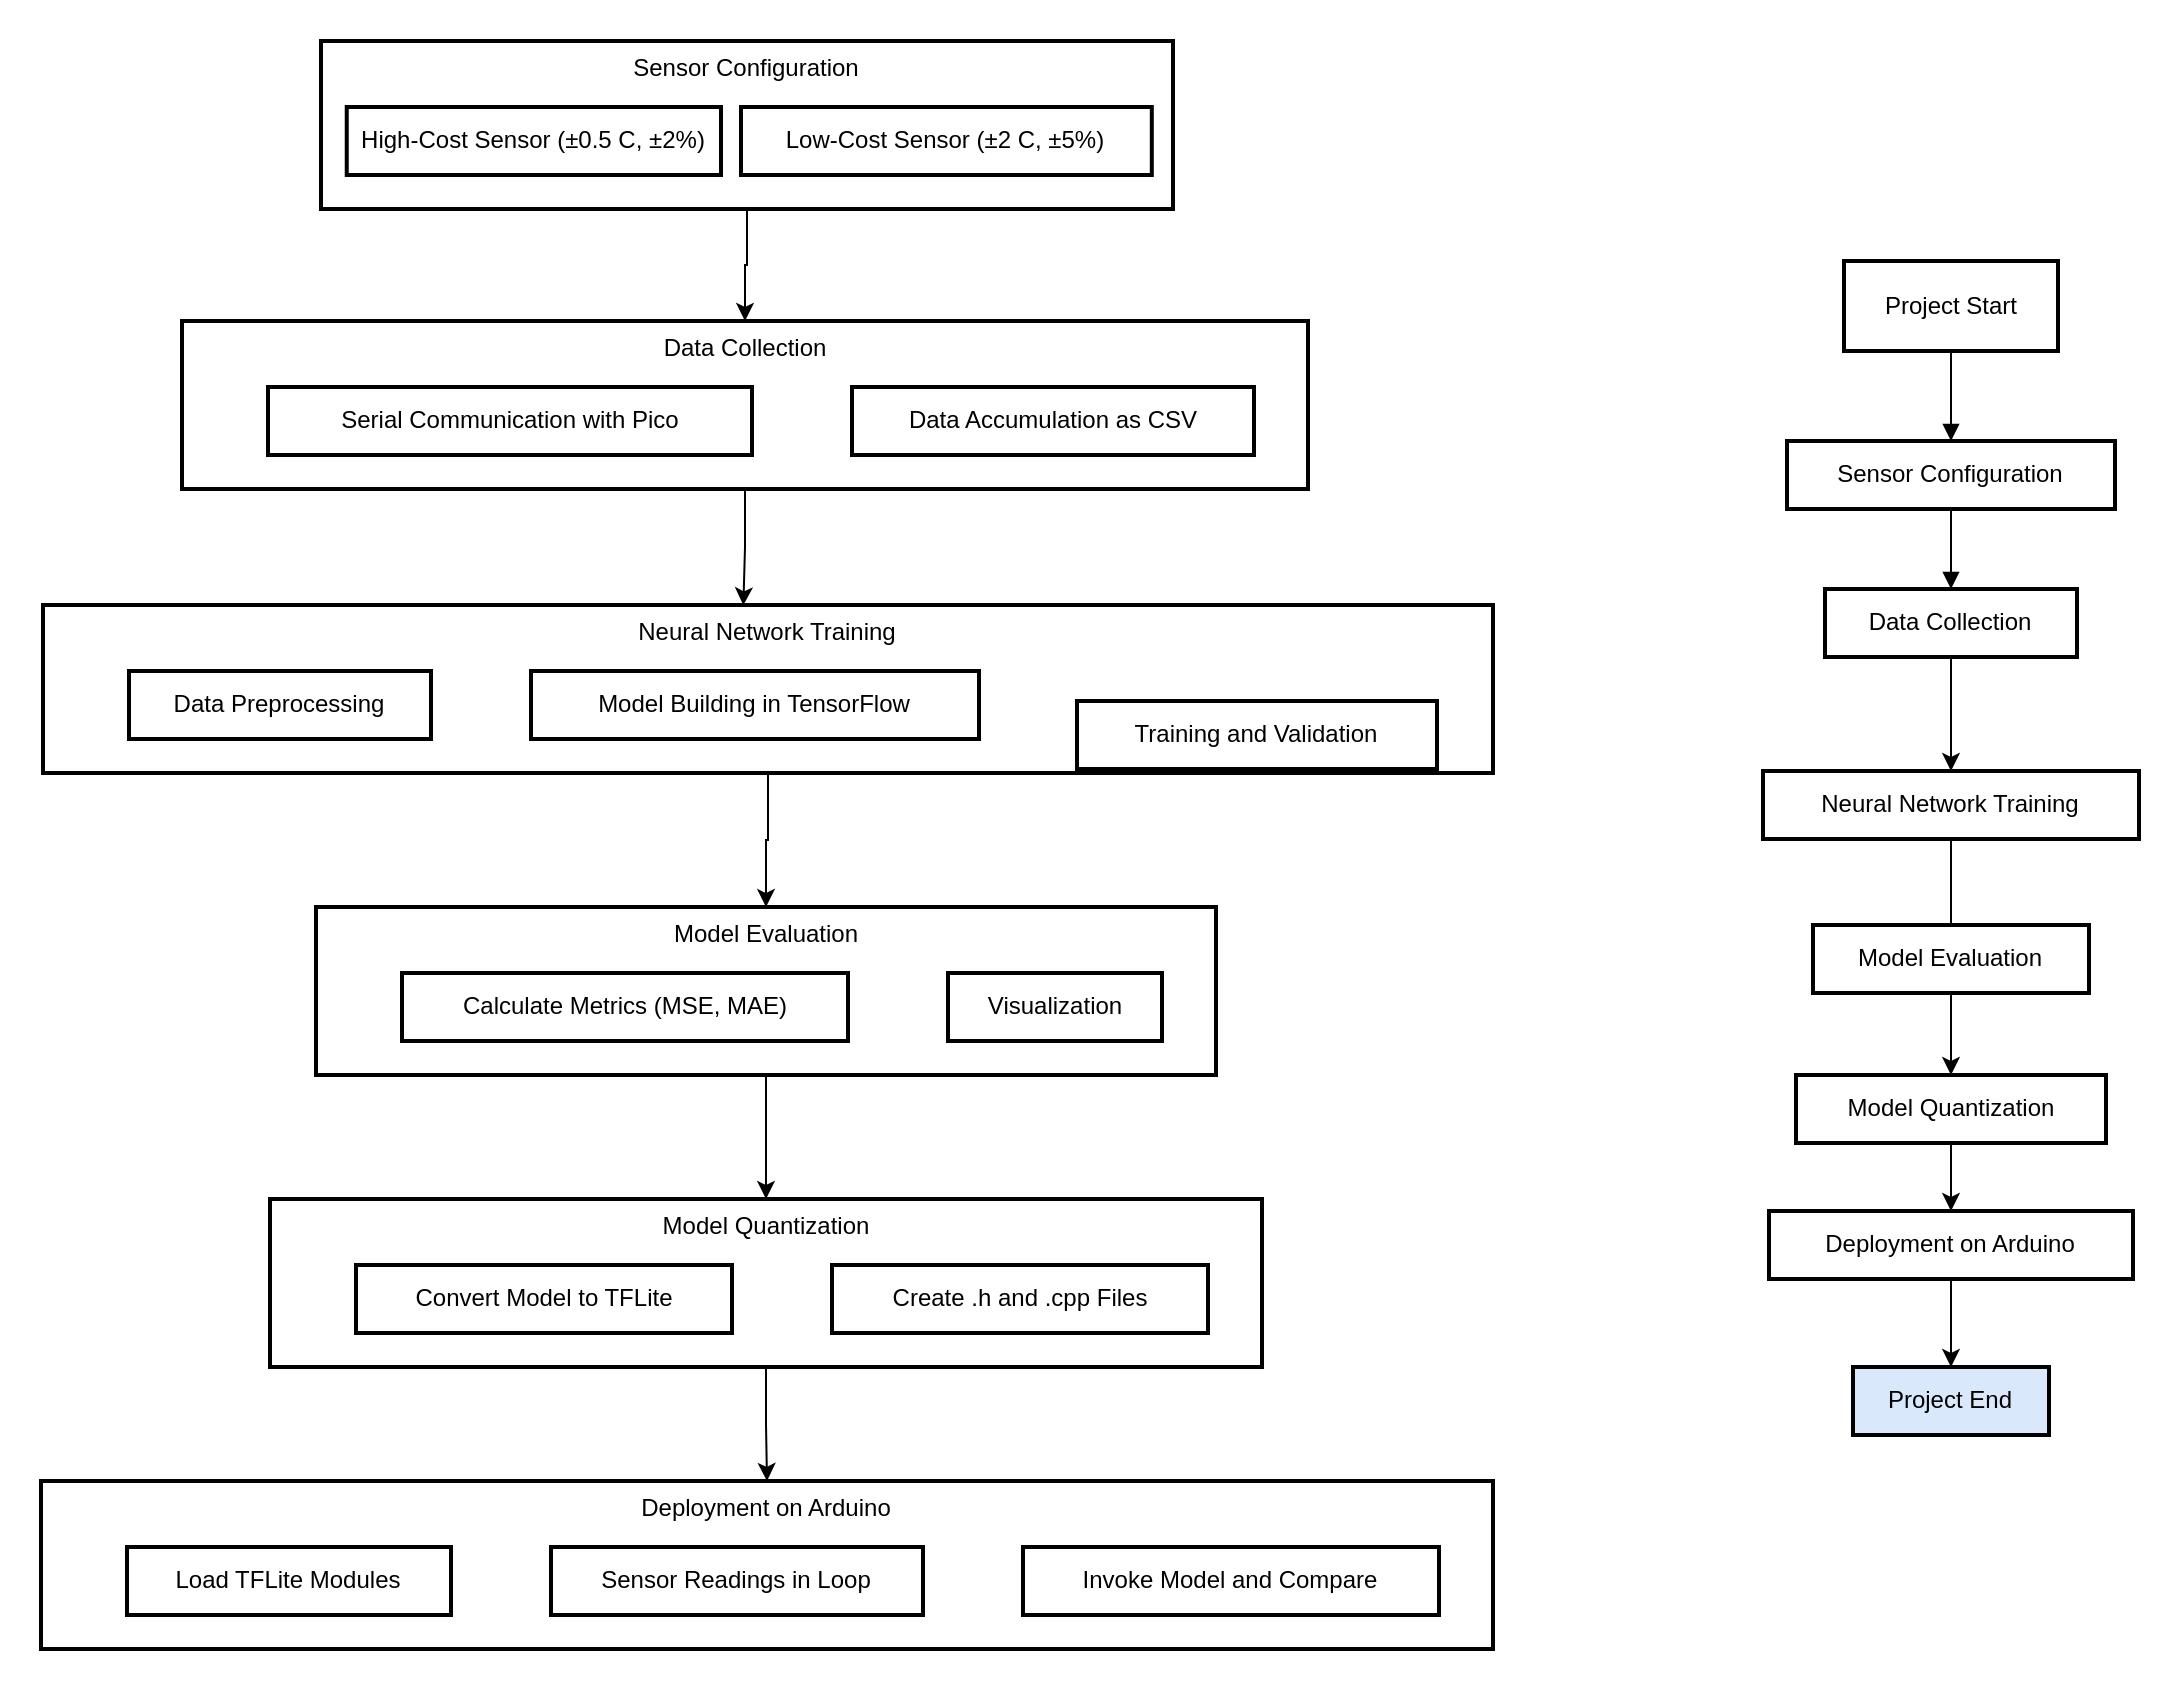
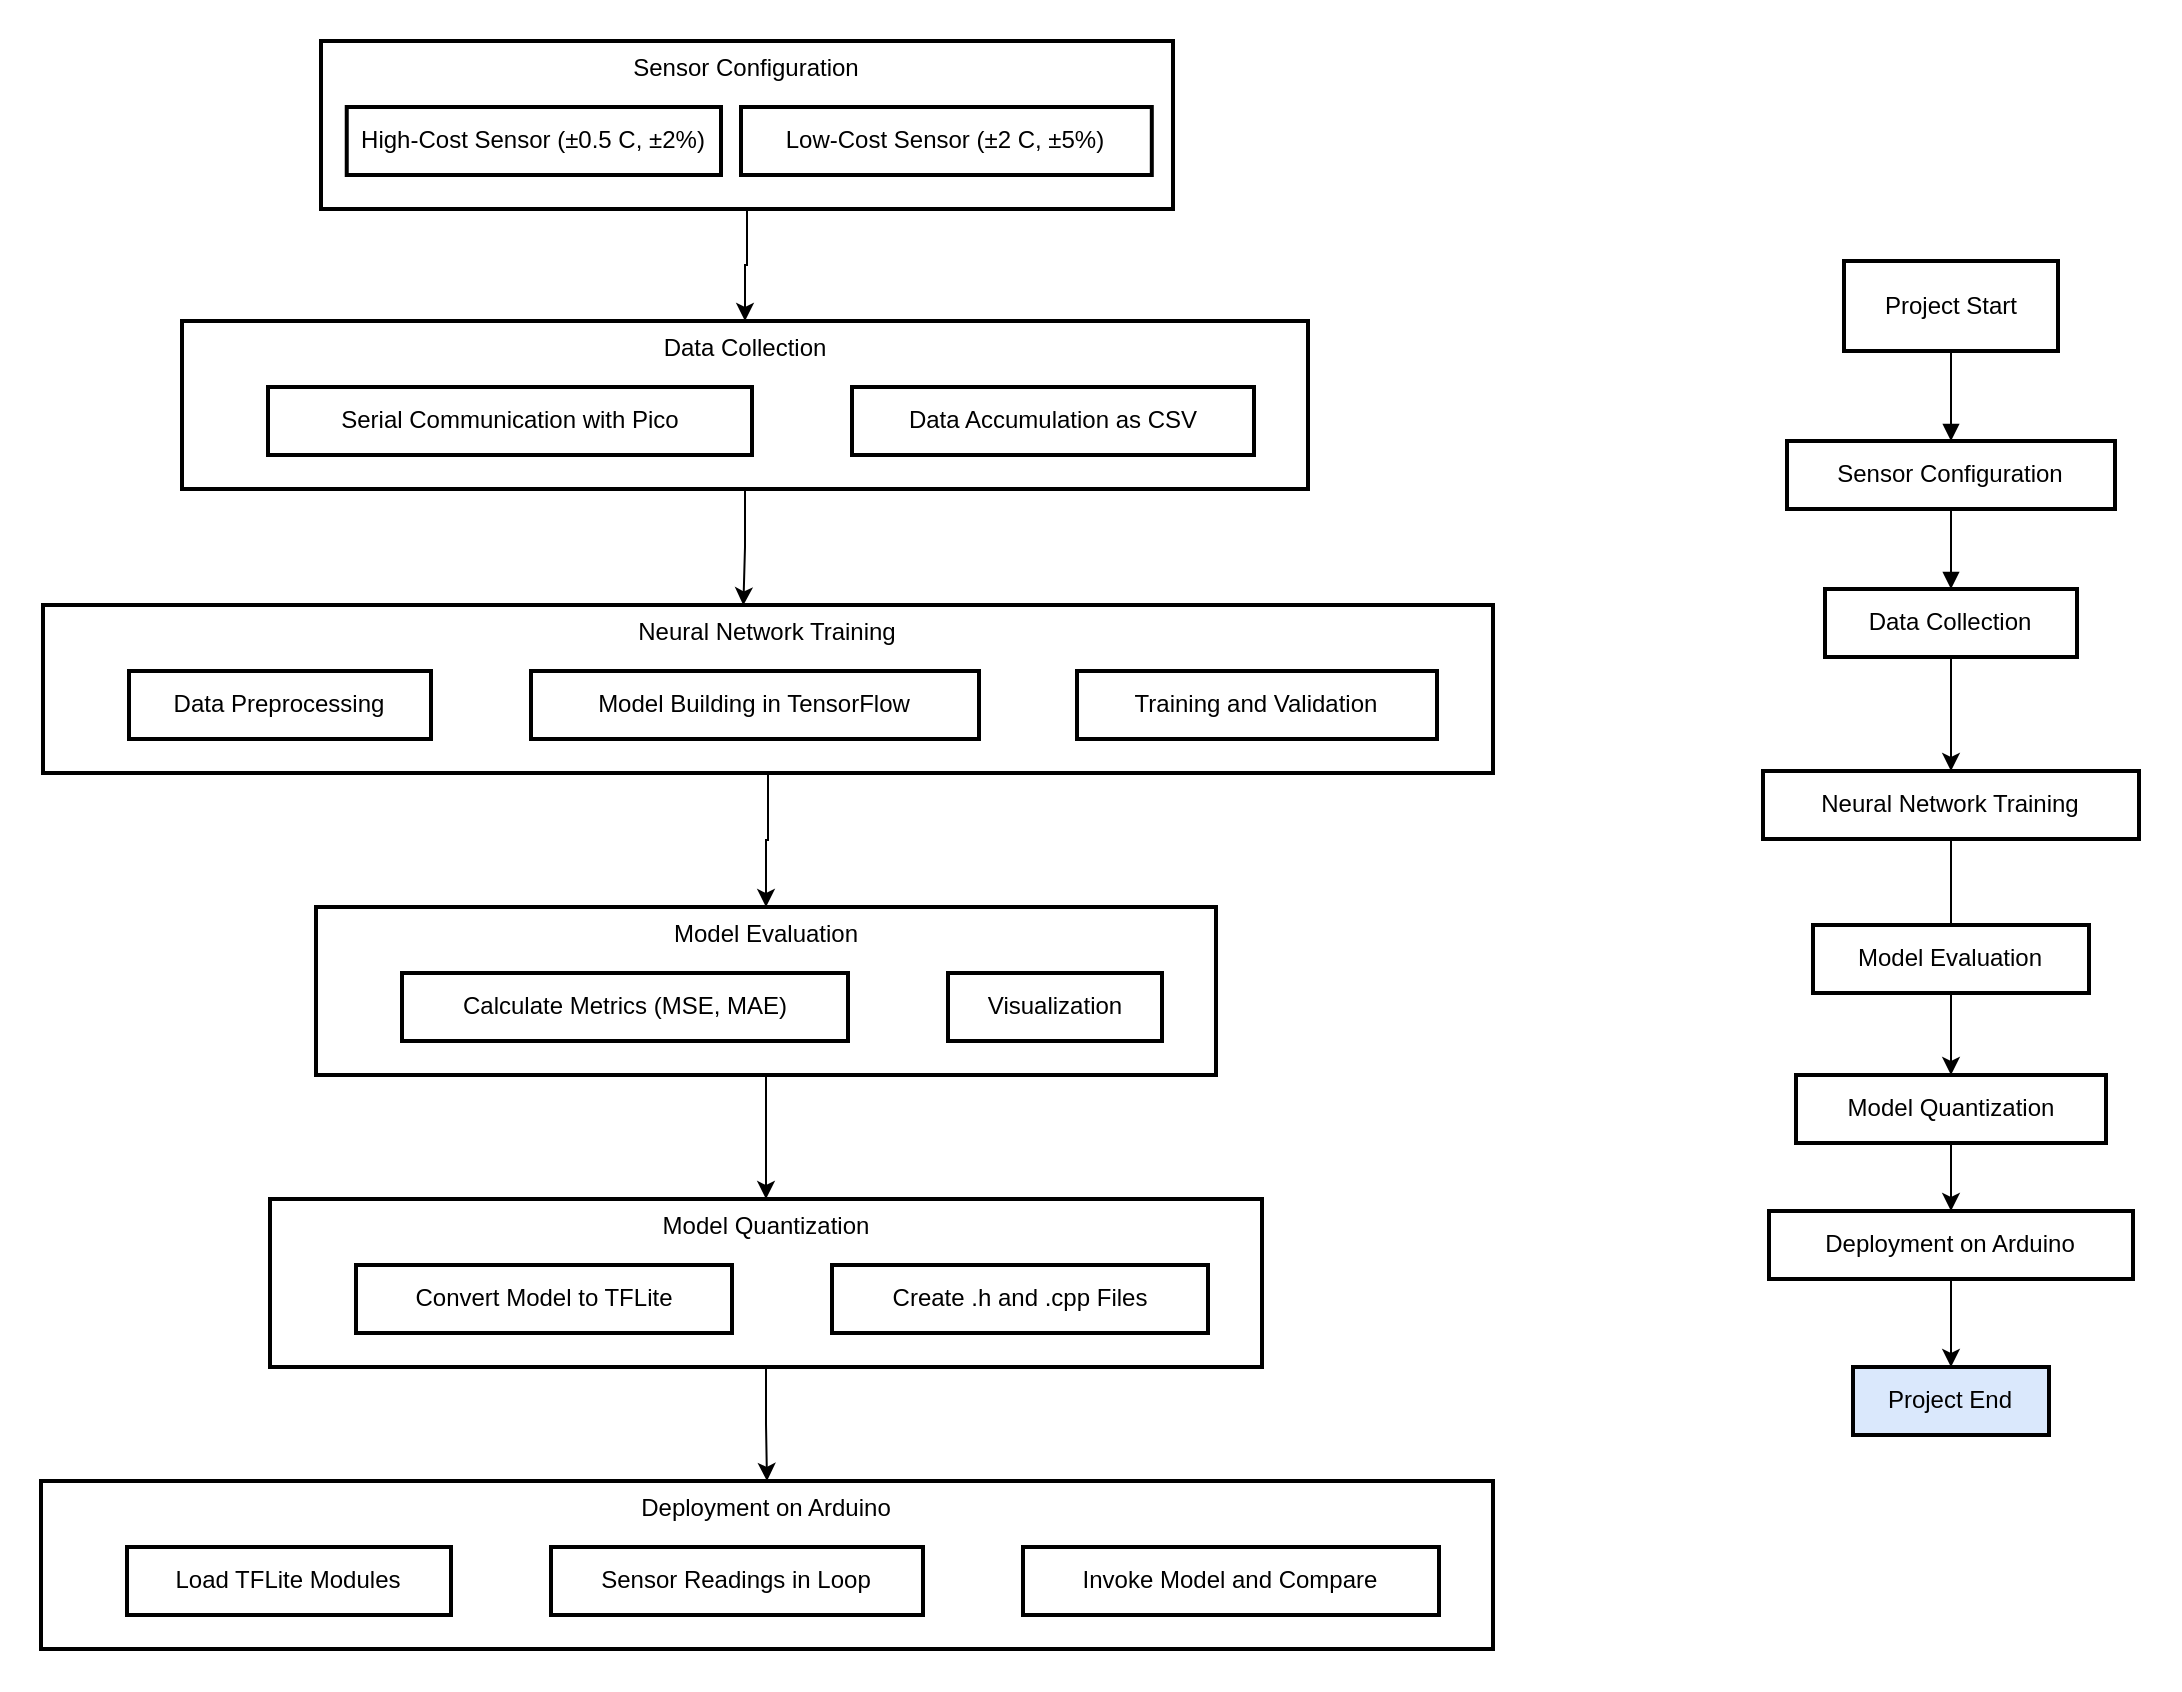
(1257, 735) -> (1257, 705)
